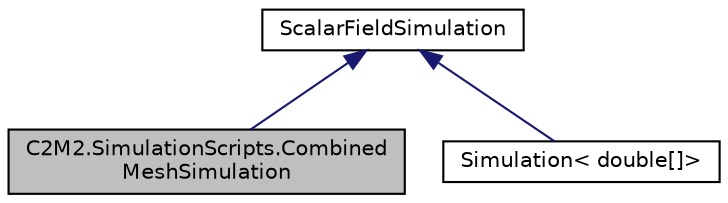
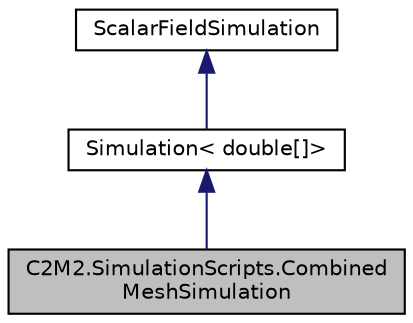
(299, 96) -> (207, 221)
